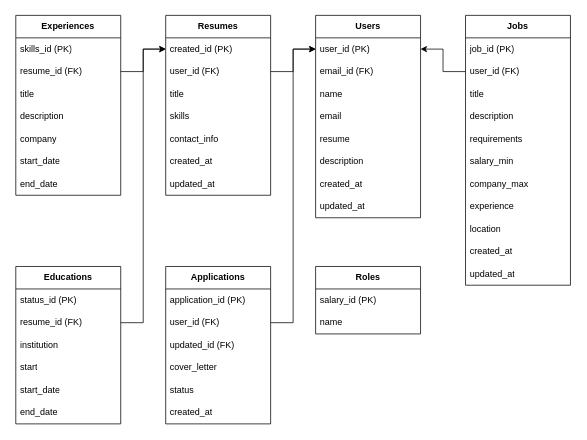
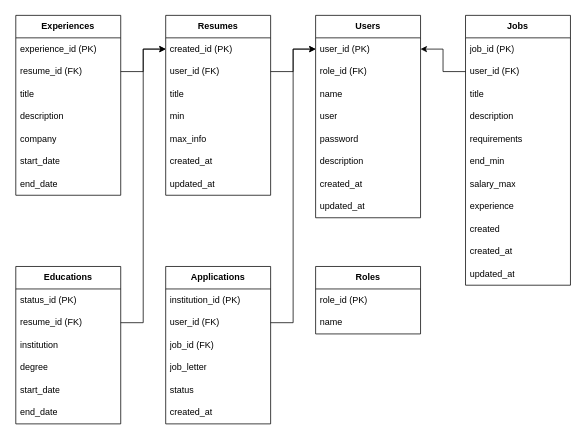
(49, 49) -> (62, 49)
(348, 72) -> (347, 72)
(181, 117) -> (176, 117)
(330, 117) -> (330, 117)
(199, 139) -> (189, 139)
(335, 139) -> (340, 139)
(493, 162) -> (486, 162)
(498, 184) -> (494, 184)
(488, 229) -> (488, 229)
(212, 300) -> (212, 300)
(352, 300) -> (347, 300)
(205, 345) -> (195, 345)
(32, 368) -> (35, 368)
(199, 368) -> (194, 368)
